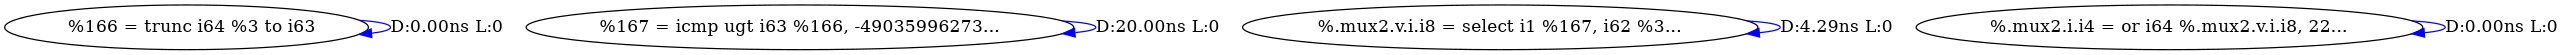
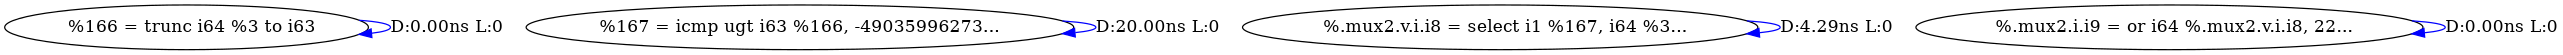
(1500, 27) -> (1500, 27)
(2169, 27) -> (2169, 27)
